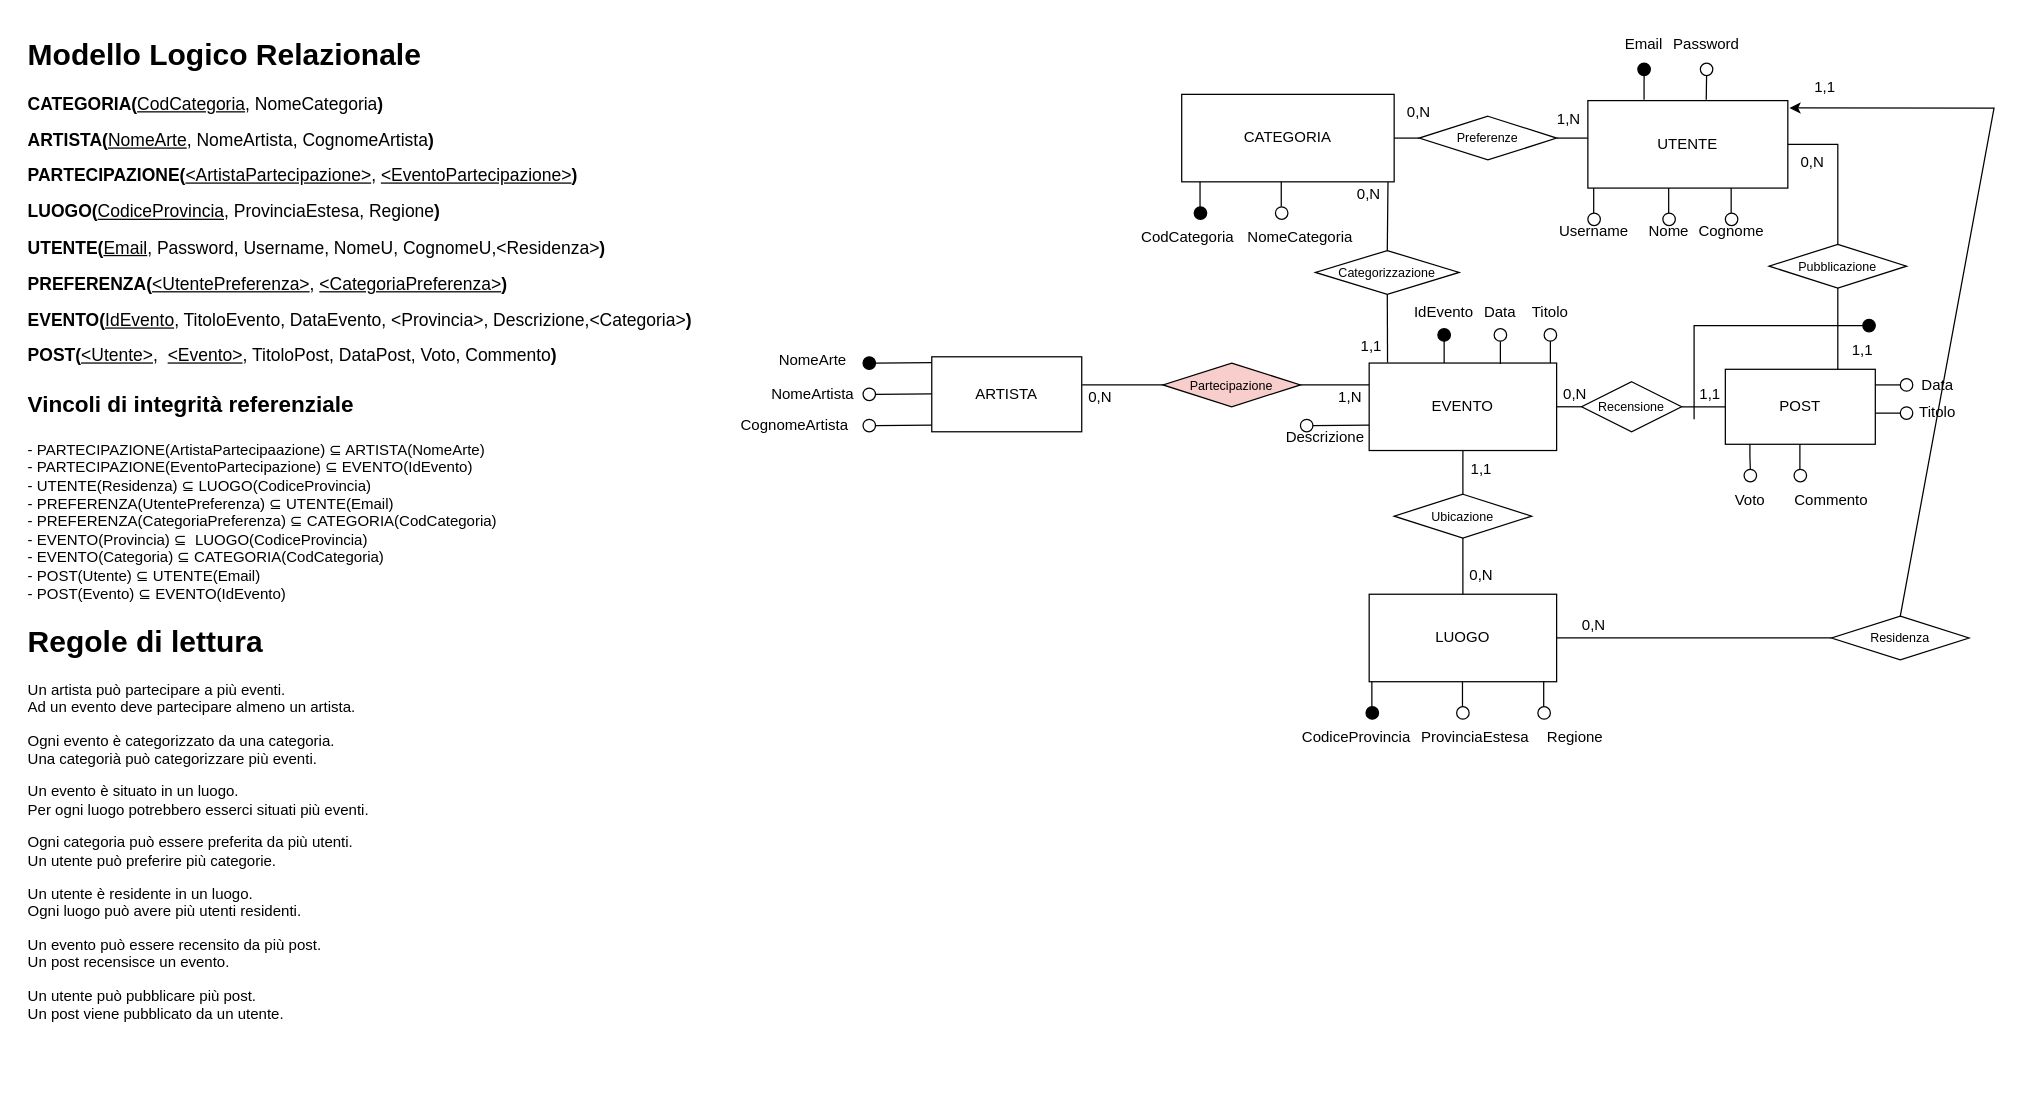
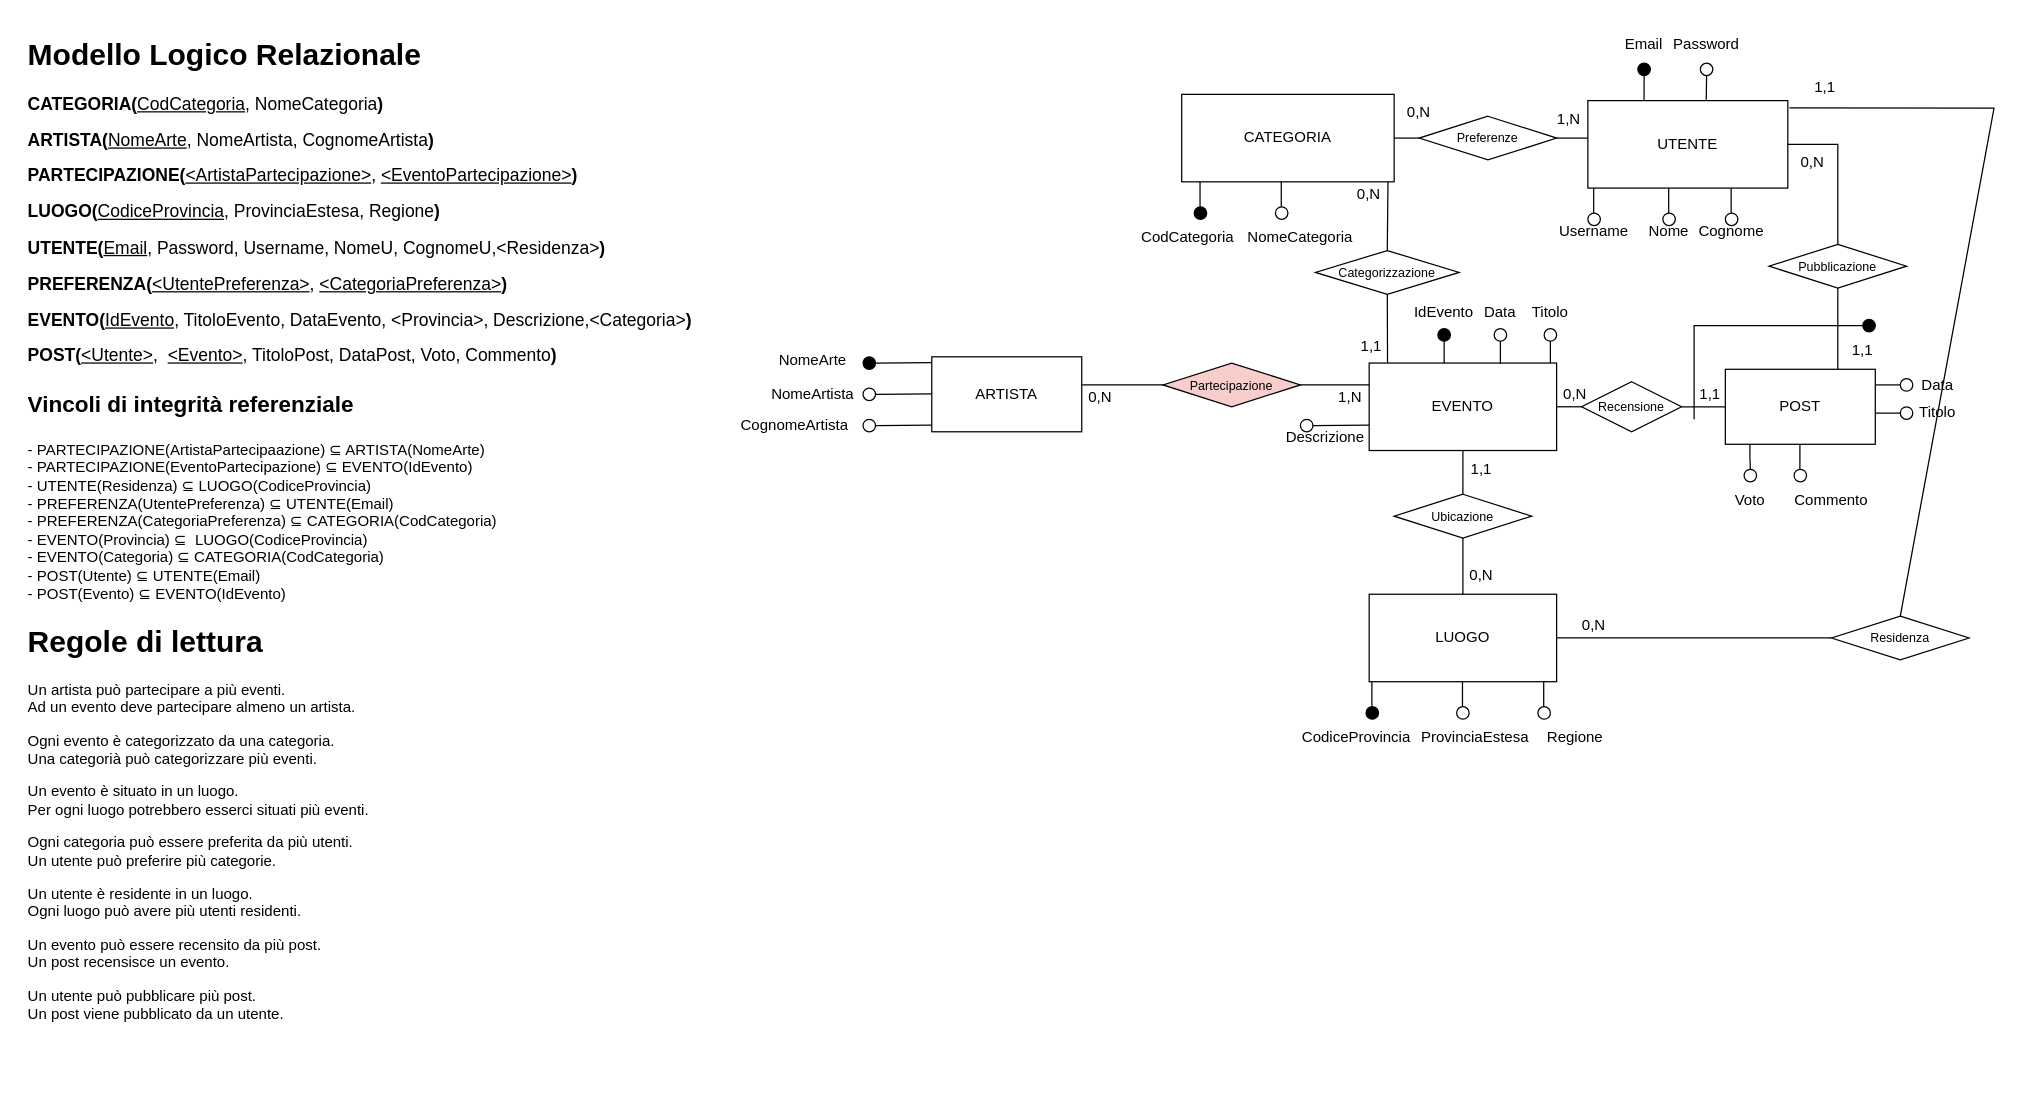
(1799, 108) -> (1795, 108)
